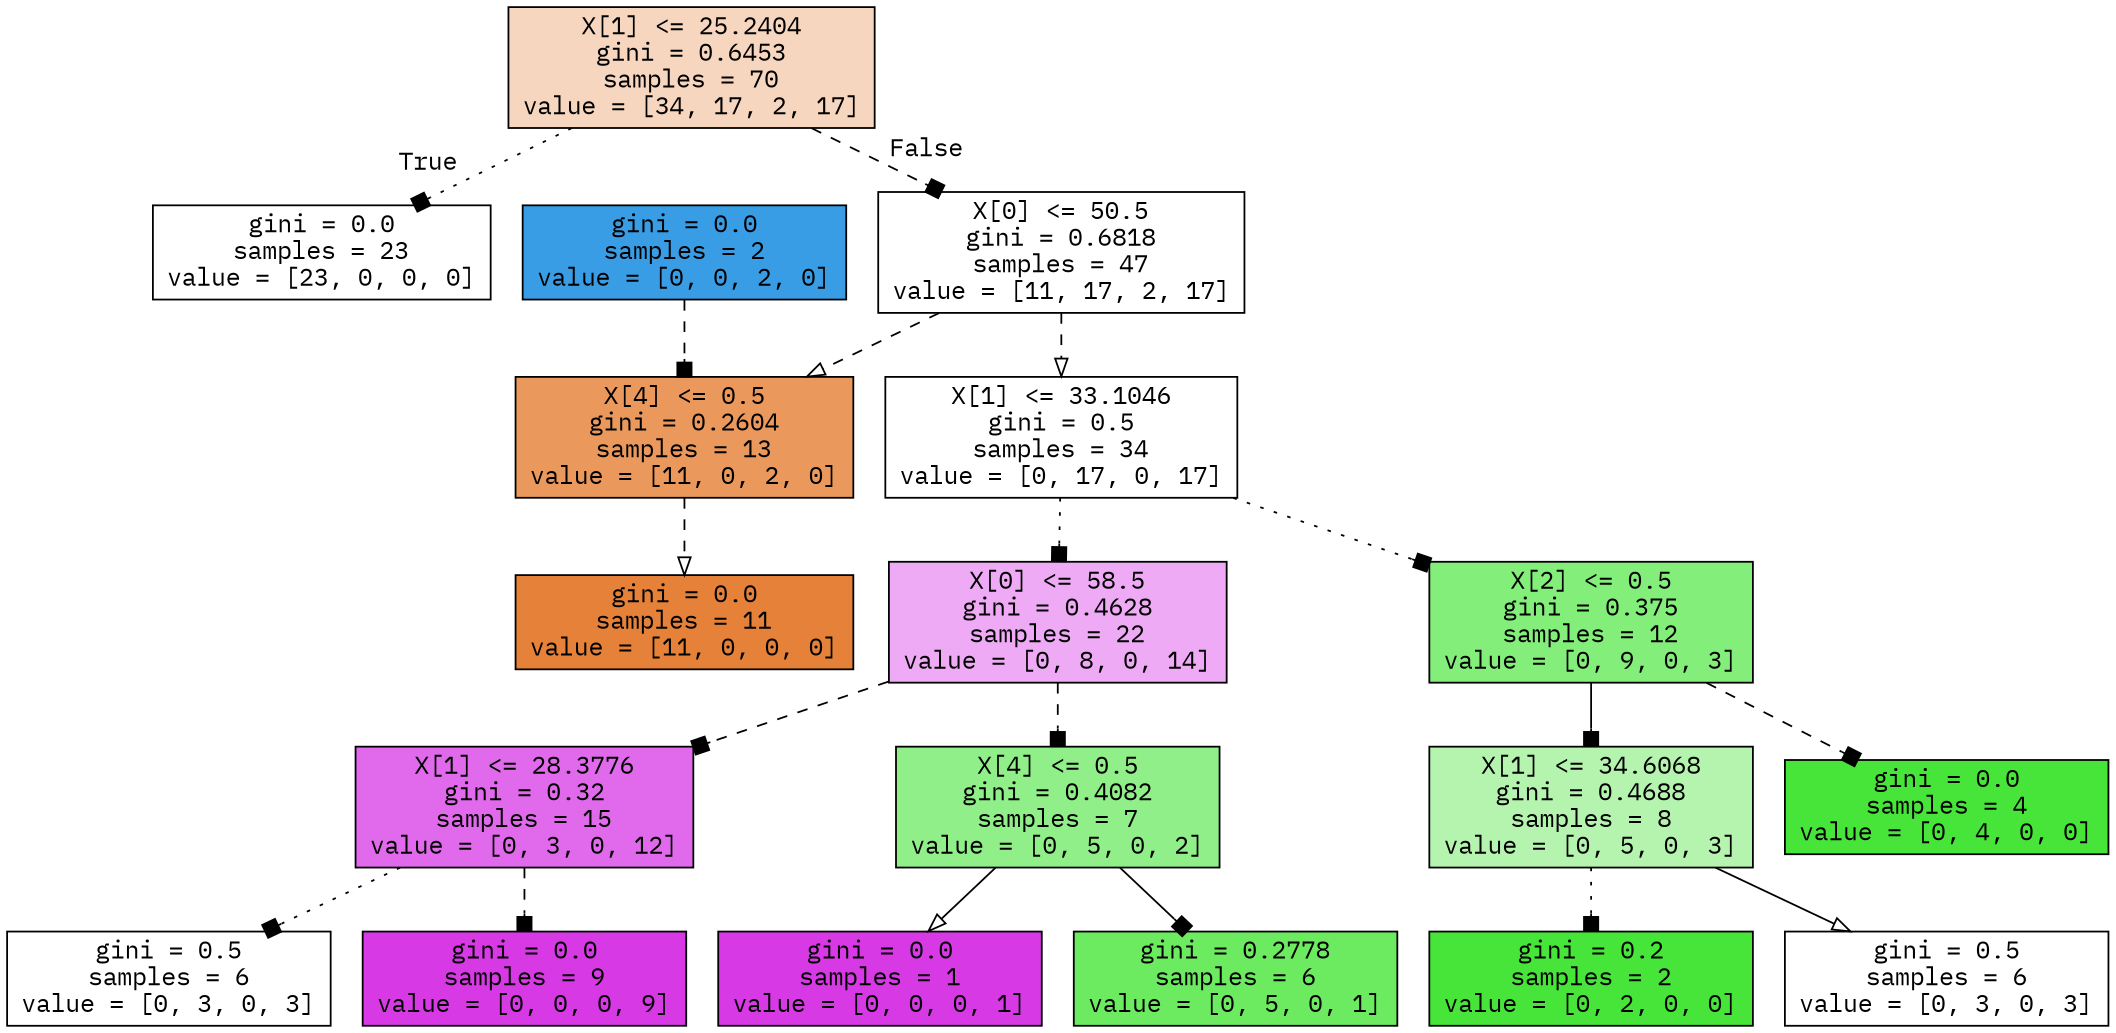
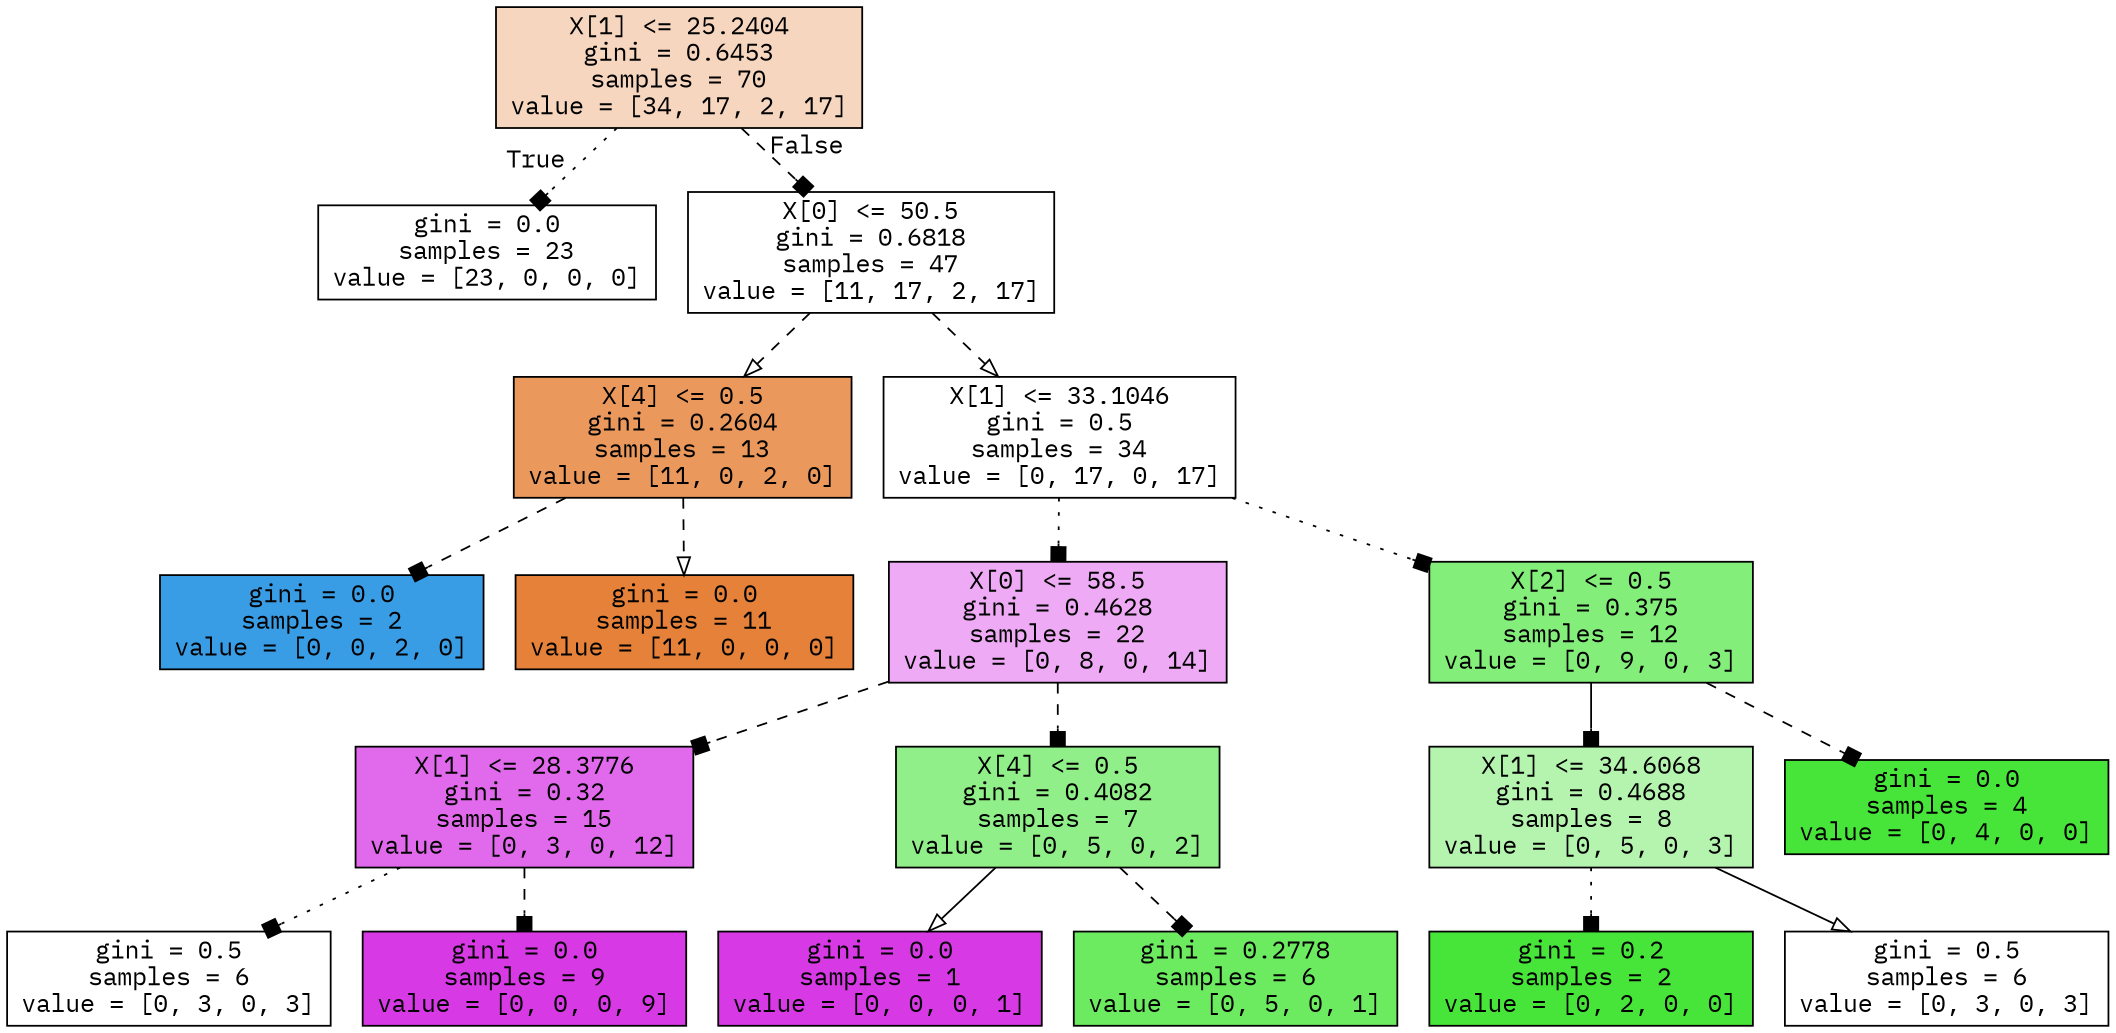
(684, 329) -> (497, 532)
(1147, 893) -> (1147, 893)
